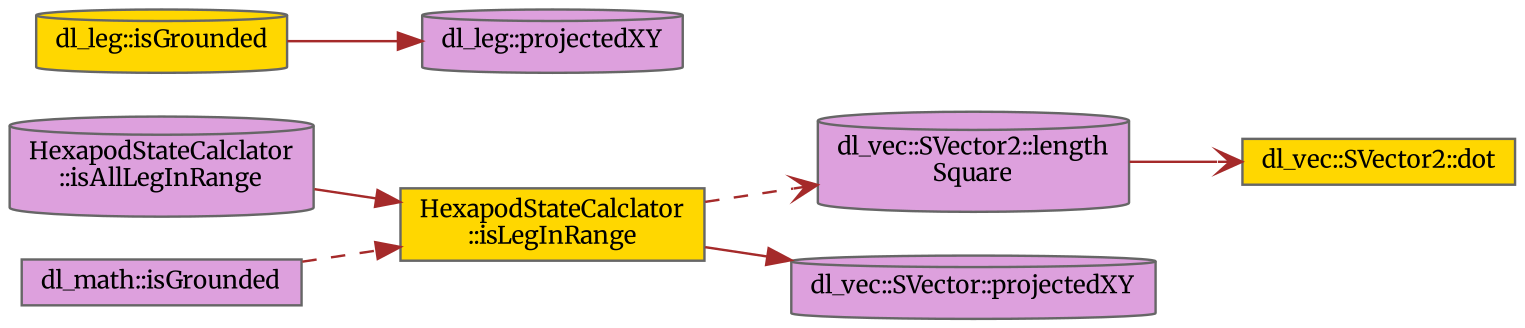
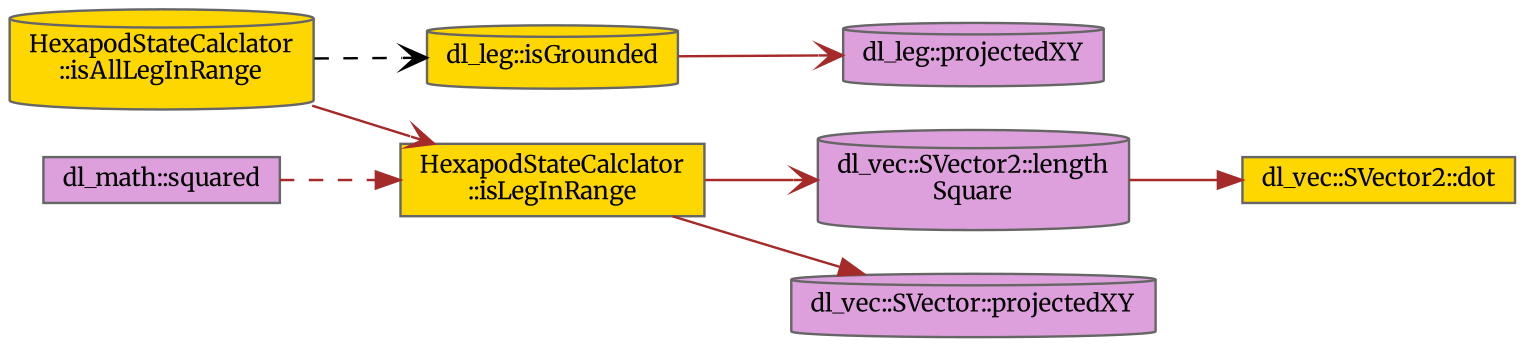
(342, 41) -> (748, 56)
none -> (358, 58)
(1173, 162) -> (1173, 180)
(162, 167) -> (162, 59)
(345, 194) -> (361, 121)
(749, 195) -> (749, 180)
(162, 282) -> (162, 180)
